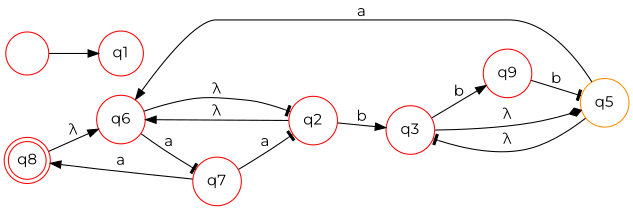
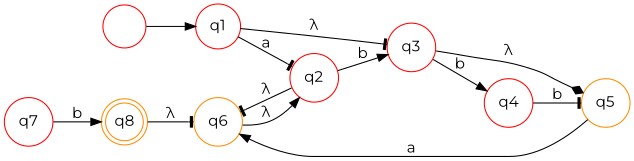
(508, 73) -> (509, 103)
(214, 98) -> (270, 121)
(121, 120) -> (218, 122)
(222, 120) -> (268, 99)
(69, 142) -> (168, 122)
(166, 151) -> none
(516, 151) -> (311, 36)
(264, 154) -> (263, 50)
(27, 160) -> (124, 122)
(121, 161) -> (77, 114)
